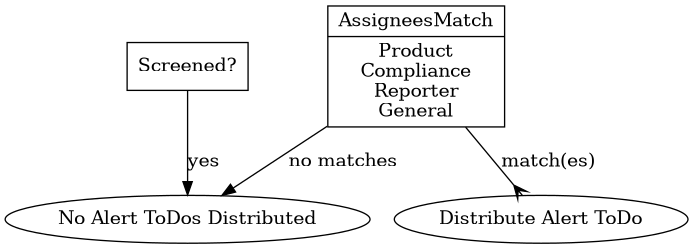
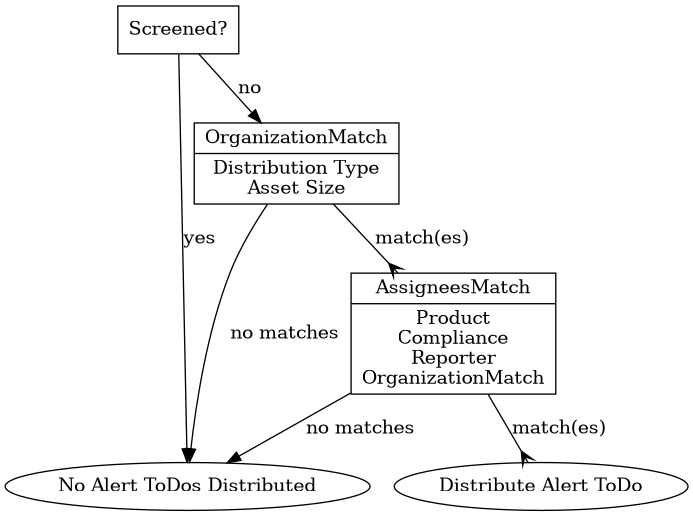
(416, 111) -> (453, 378)
none -> (297, 163)
